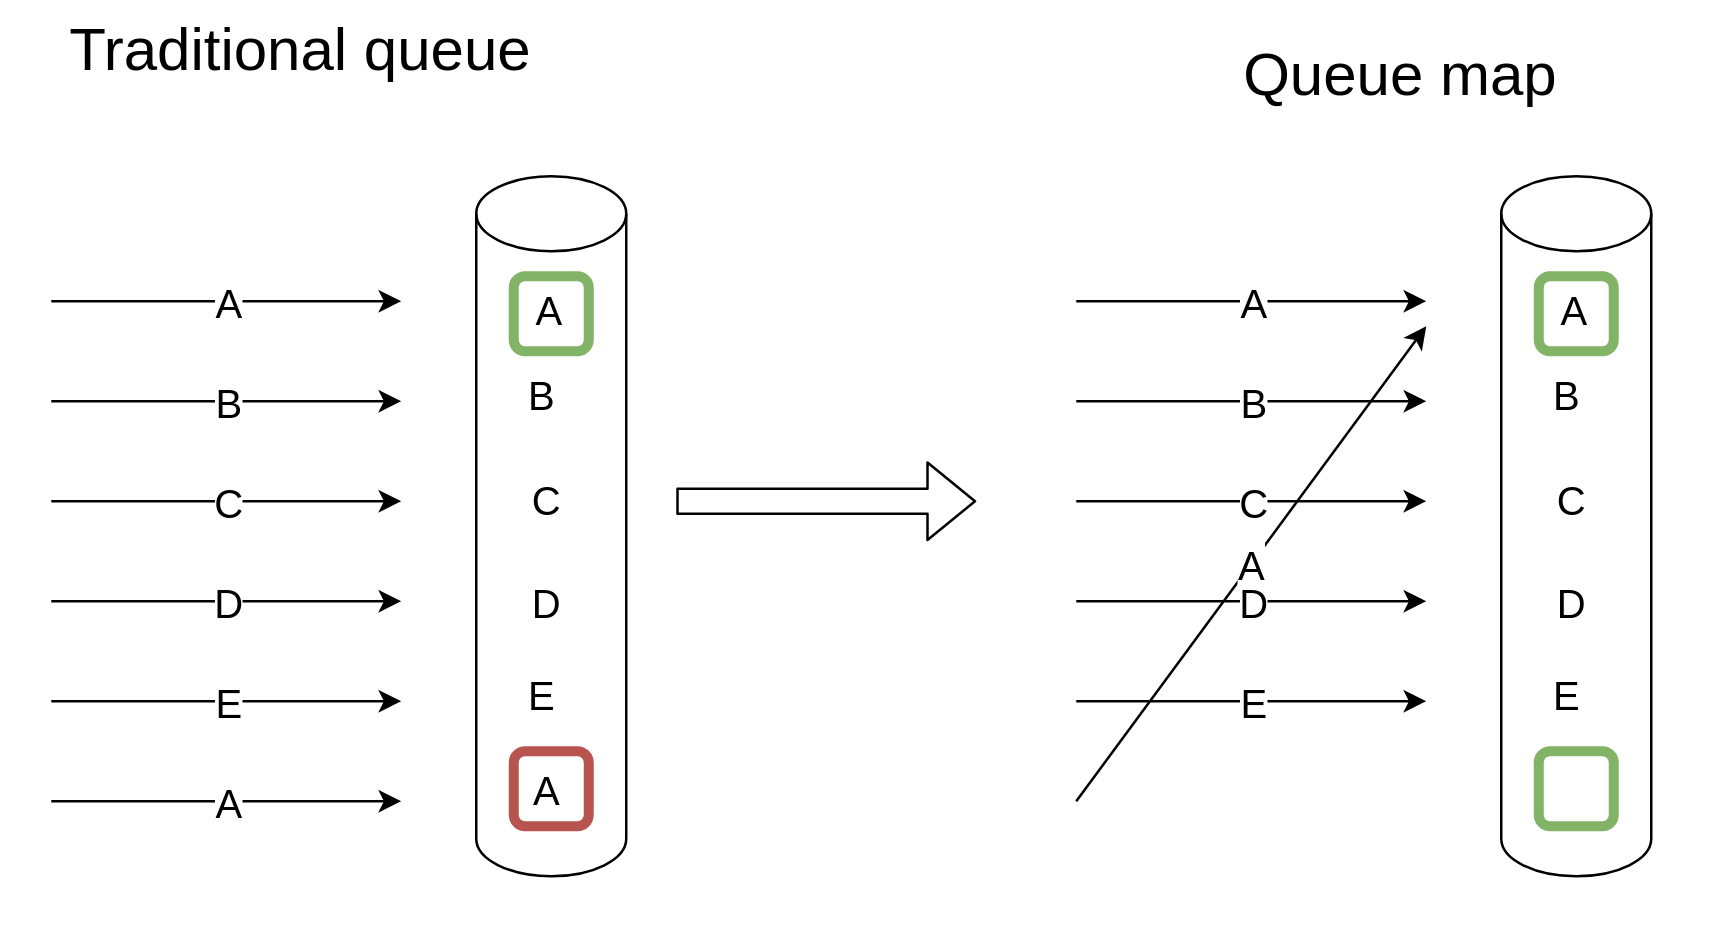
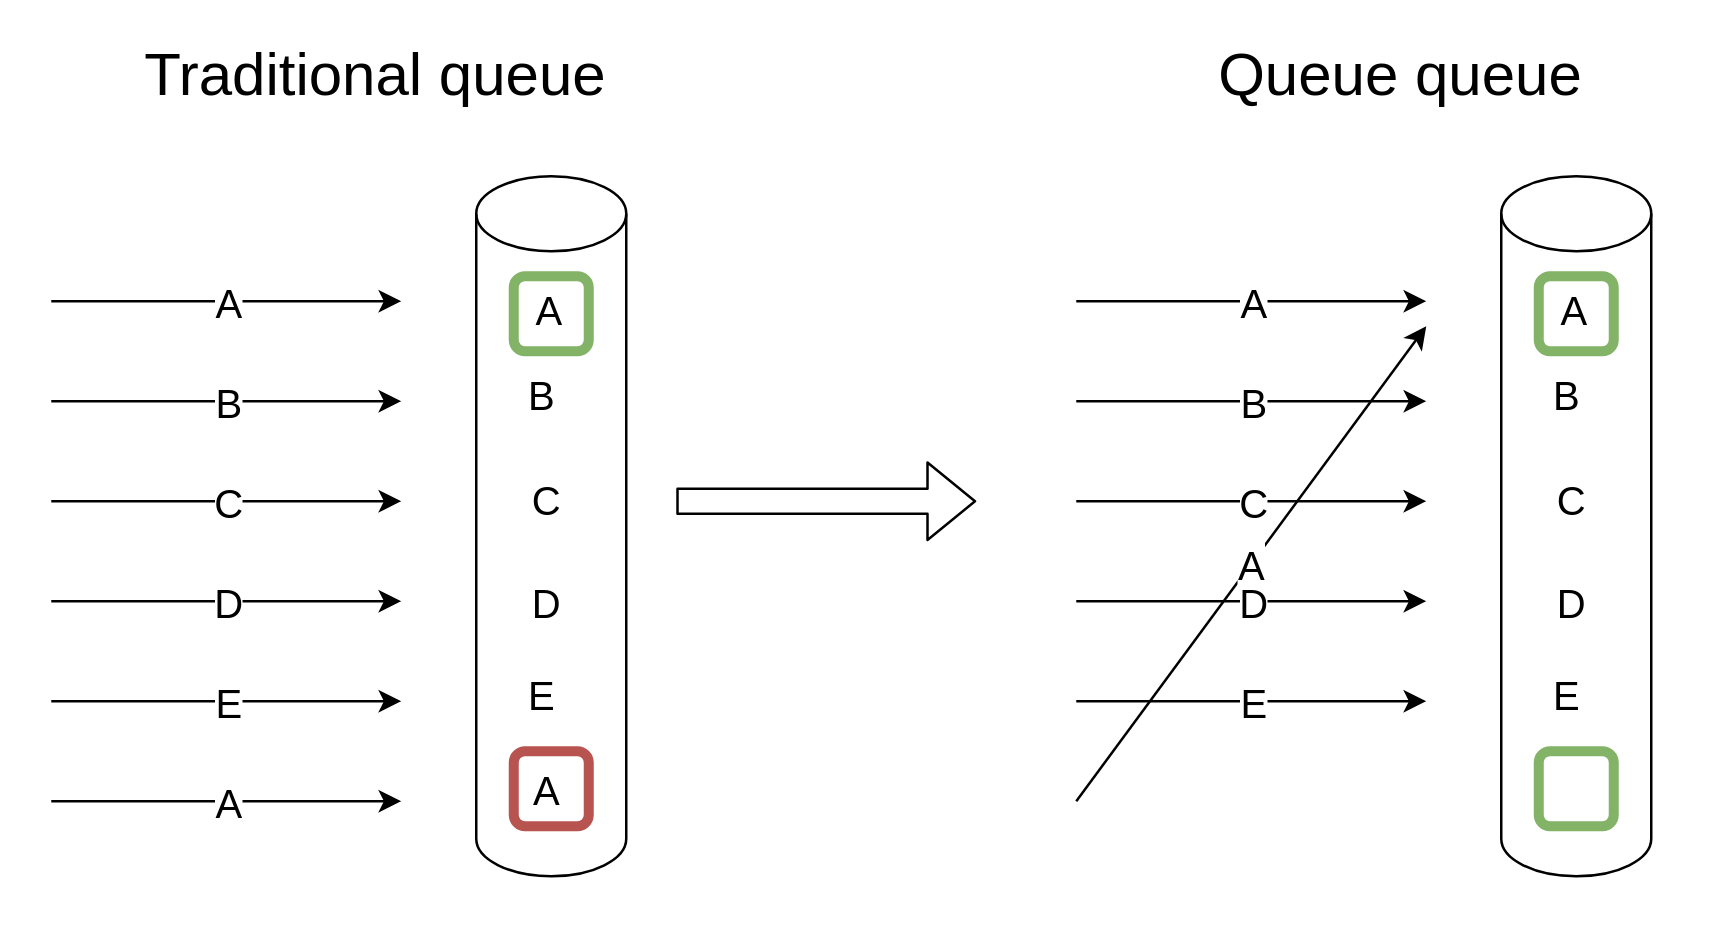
(301, 51) -> (376, 76)
(1401, 76) -> (1401, 76)
